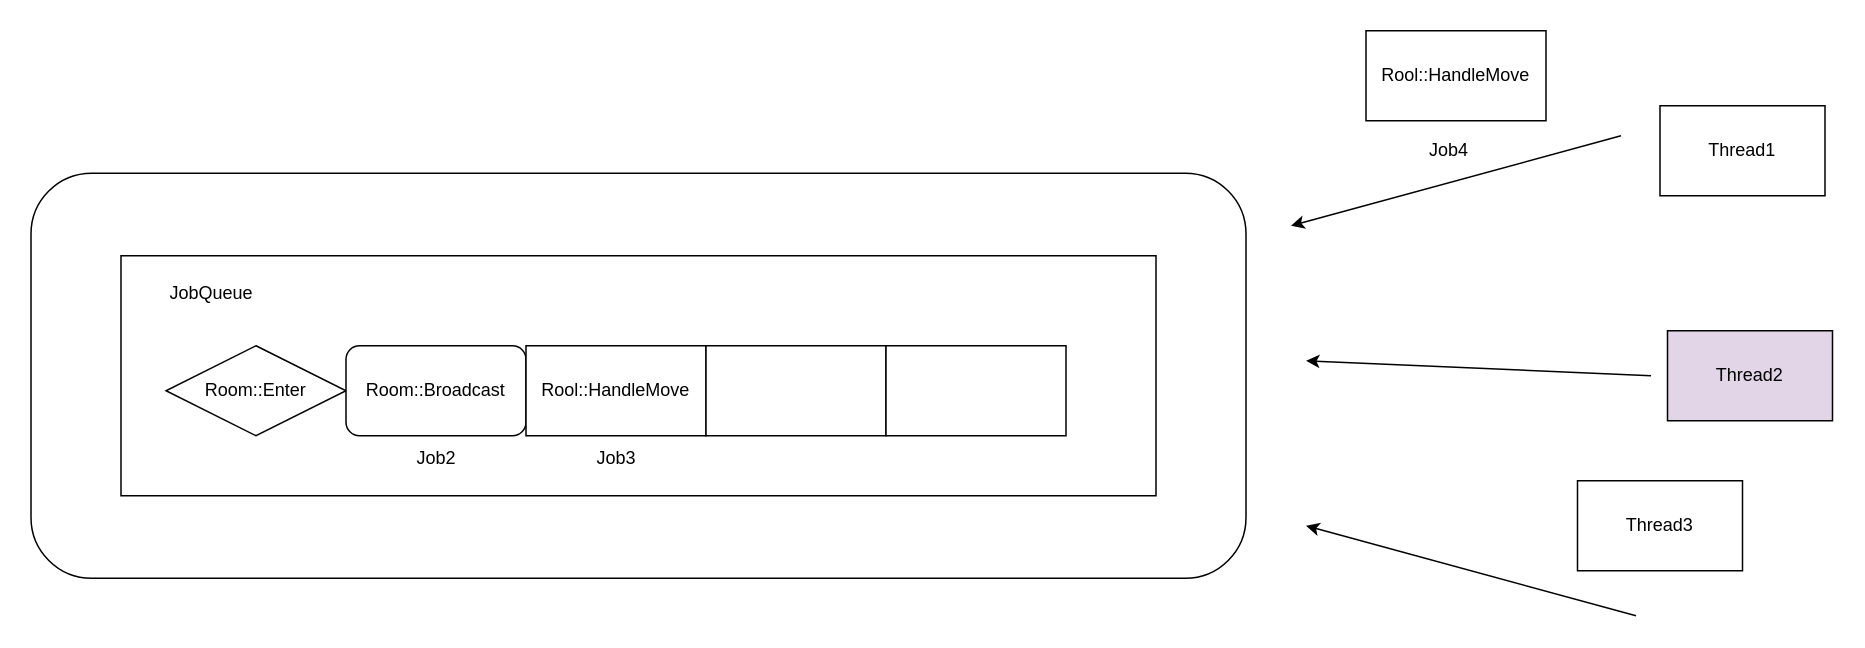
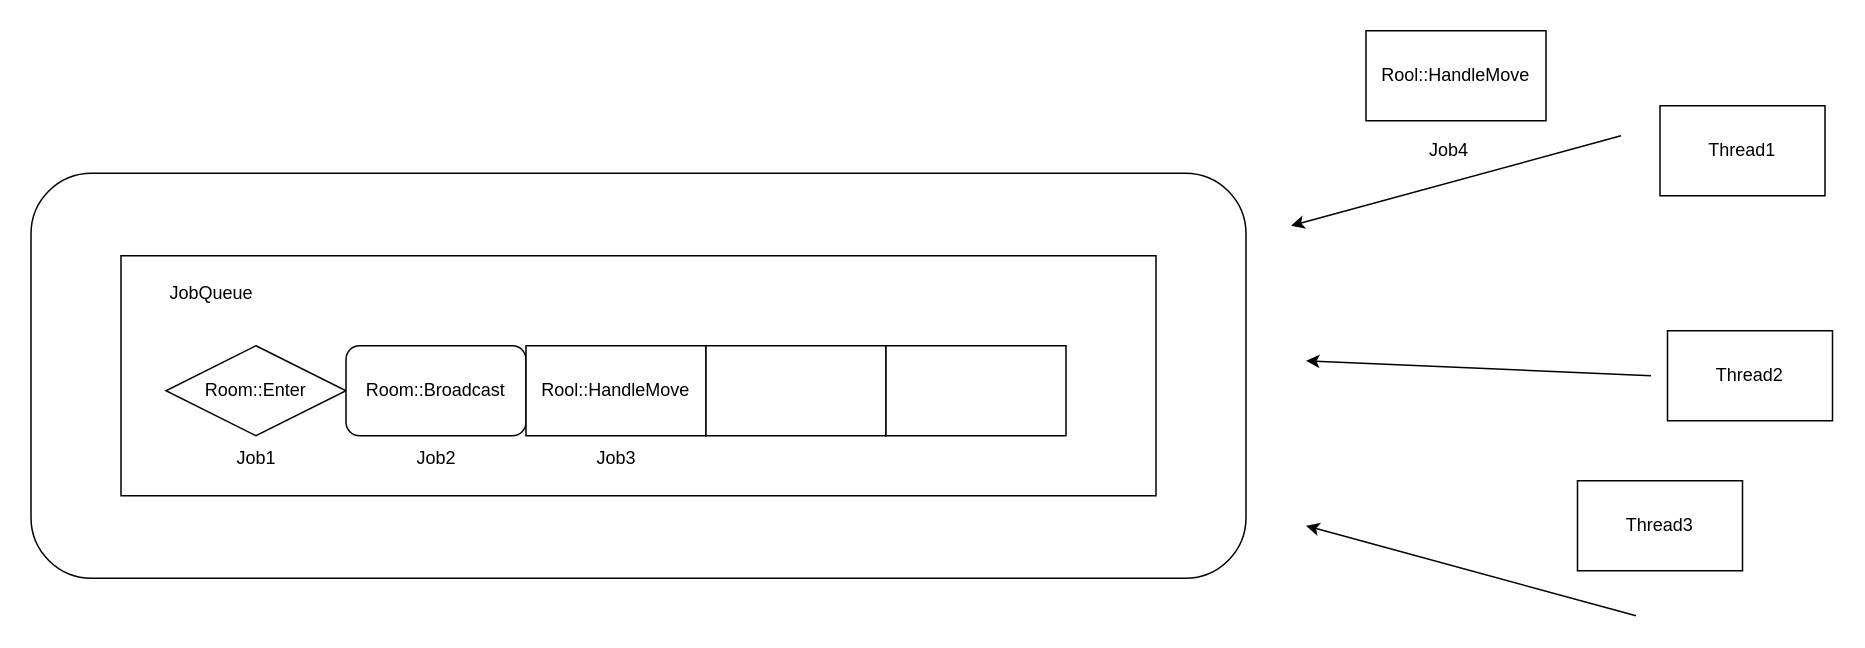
(1750, 376) -> (1750, 376)
none -> (256, 458)
